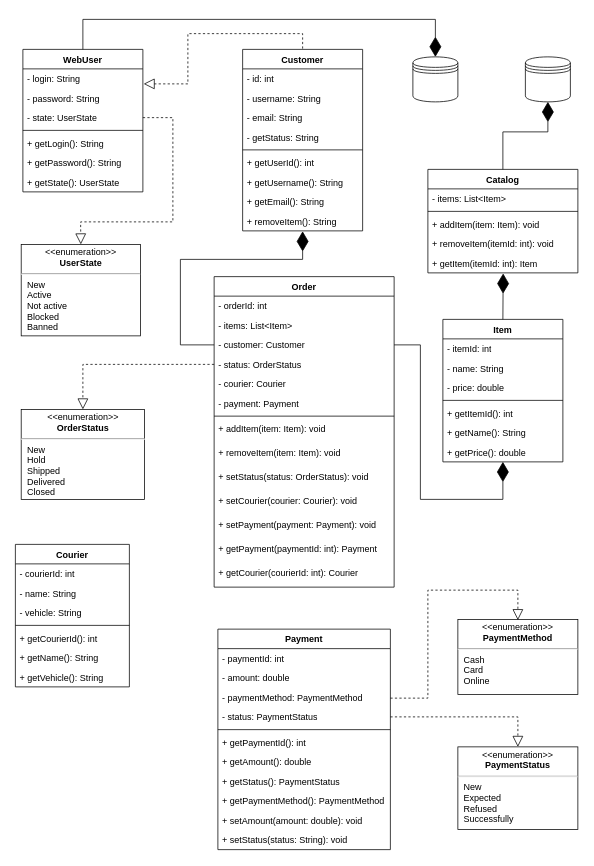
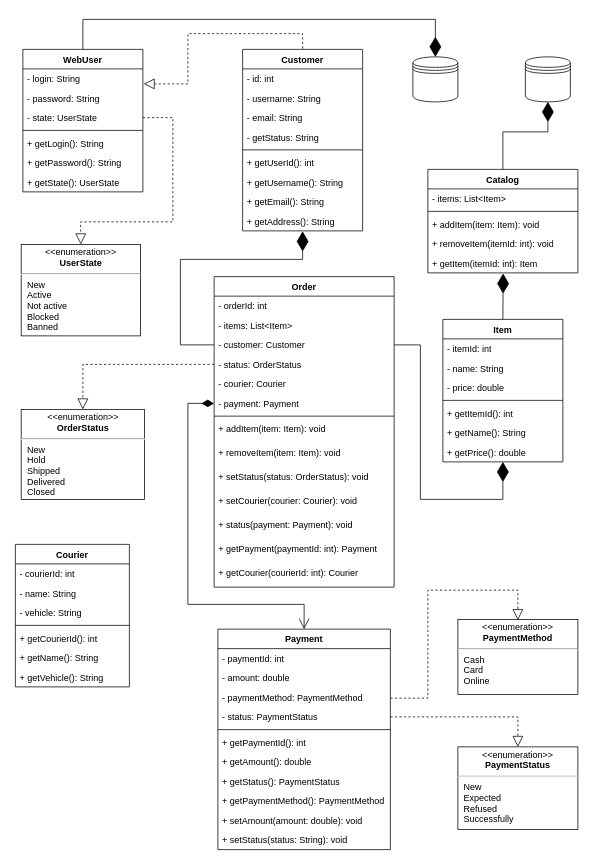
(298, 221) -> (298, 221)
(302, 525) -> (292, 525)
none -> (246, 604)
